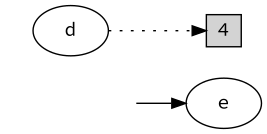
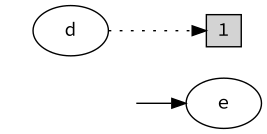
(224, 31) -> (224, 31)
